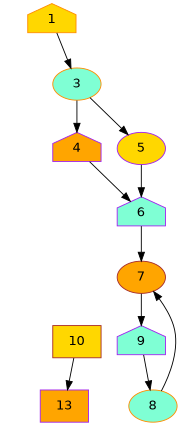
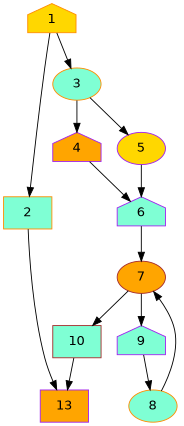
none -> (28, 213)
none -> (114, 305)
(77, 342) -> (77, 342)
